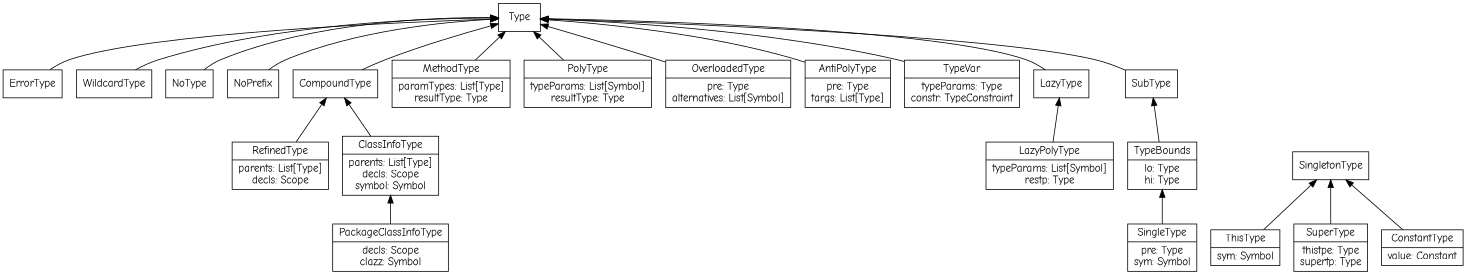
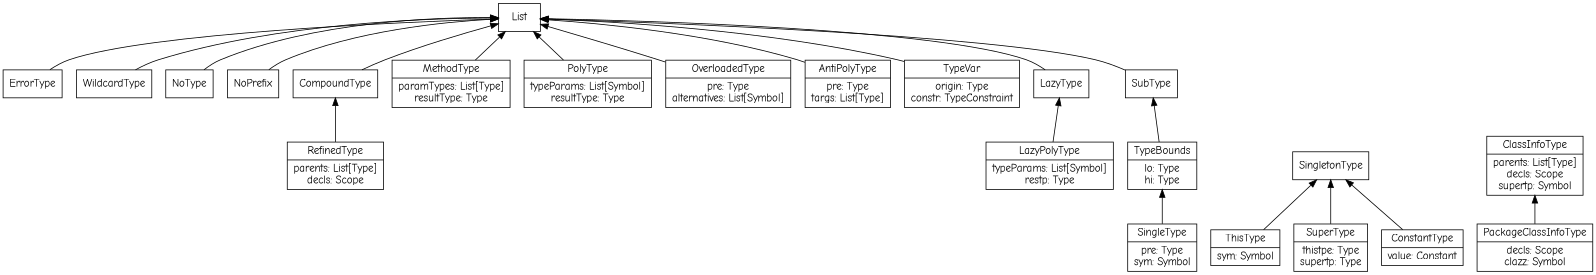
(519, 17) -> (519, 17)
(962, 87) -> (962, 87)
(360, 120) -> none
(391, 186) -> (1535, 186)
